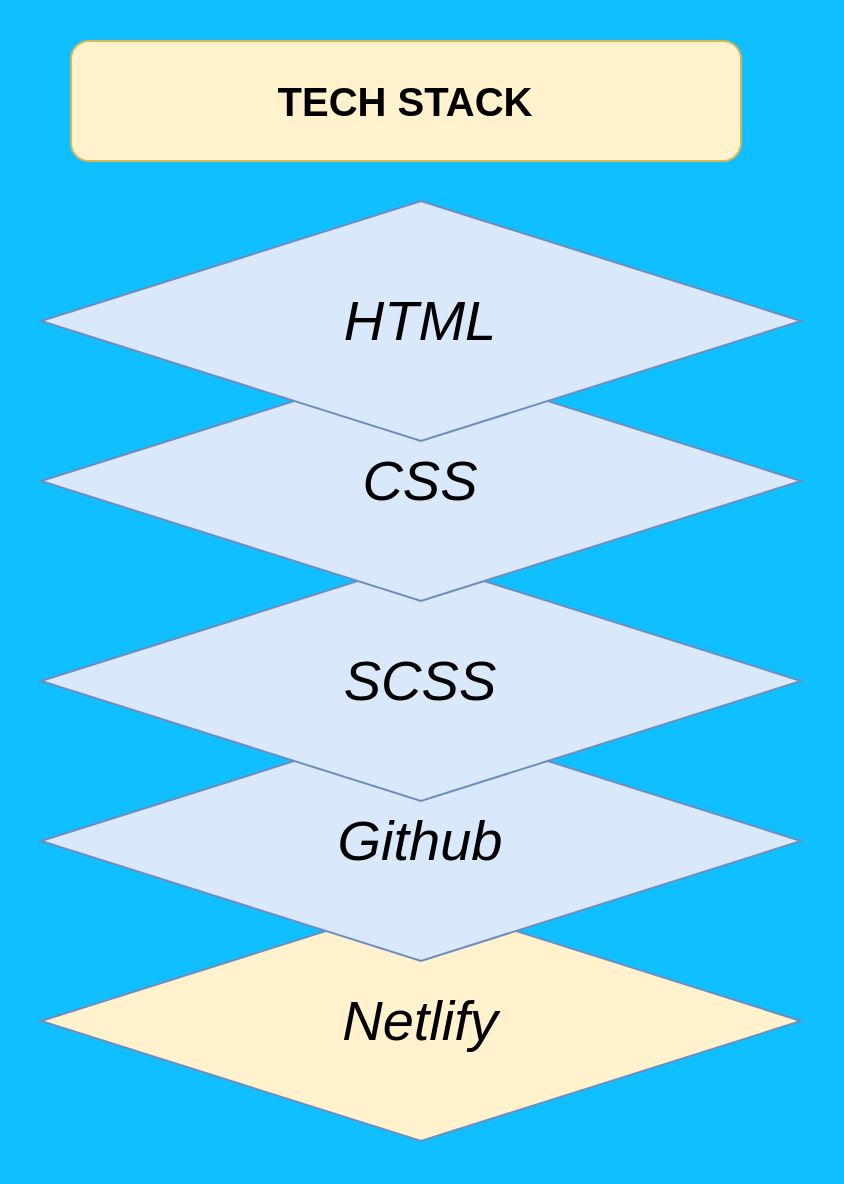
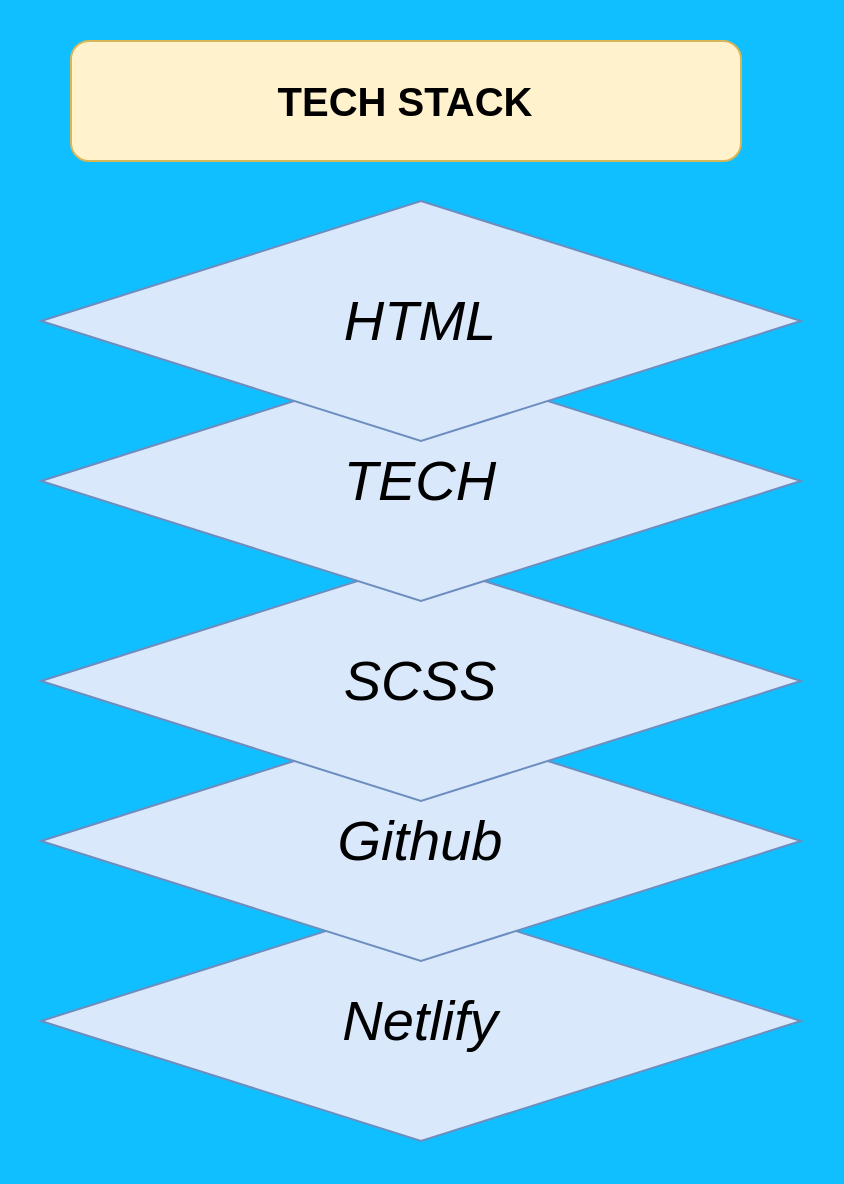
(421, 481) -> (421, 481)
(421, 1021) -> (421, 1021)
